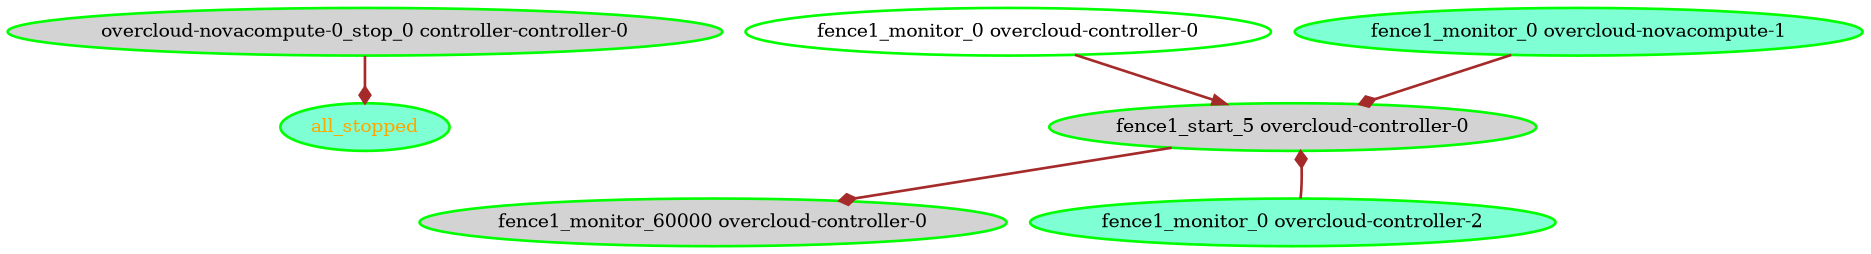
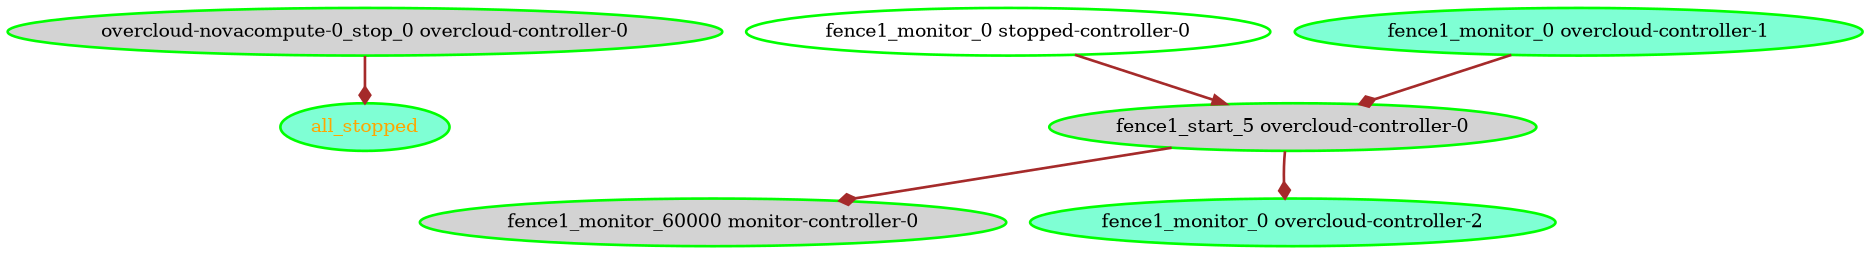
(365, 32) -> (365, 32)
(1008, 32) -> (1008, 32)
(1579, 32) -> (1579, 32)
(1302, 183) -> (1284, 167)
(713, 222) -> (713, 222)
